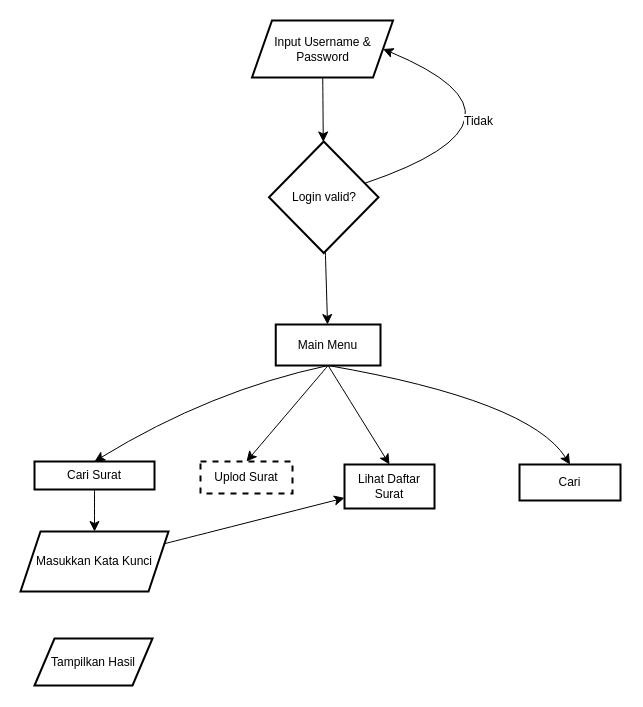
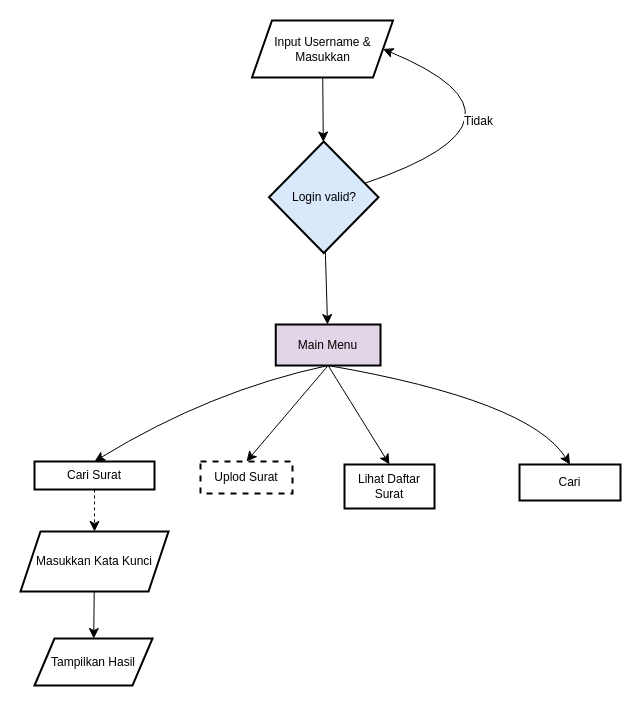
(323, 50) -> (323, 50)
(324, 197) -> (324, 197)
(328, 345) -> (328, 345)
(95, 506) -> (95, 506)
(251, 522) -> (94, 611)
